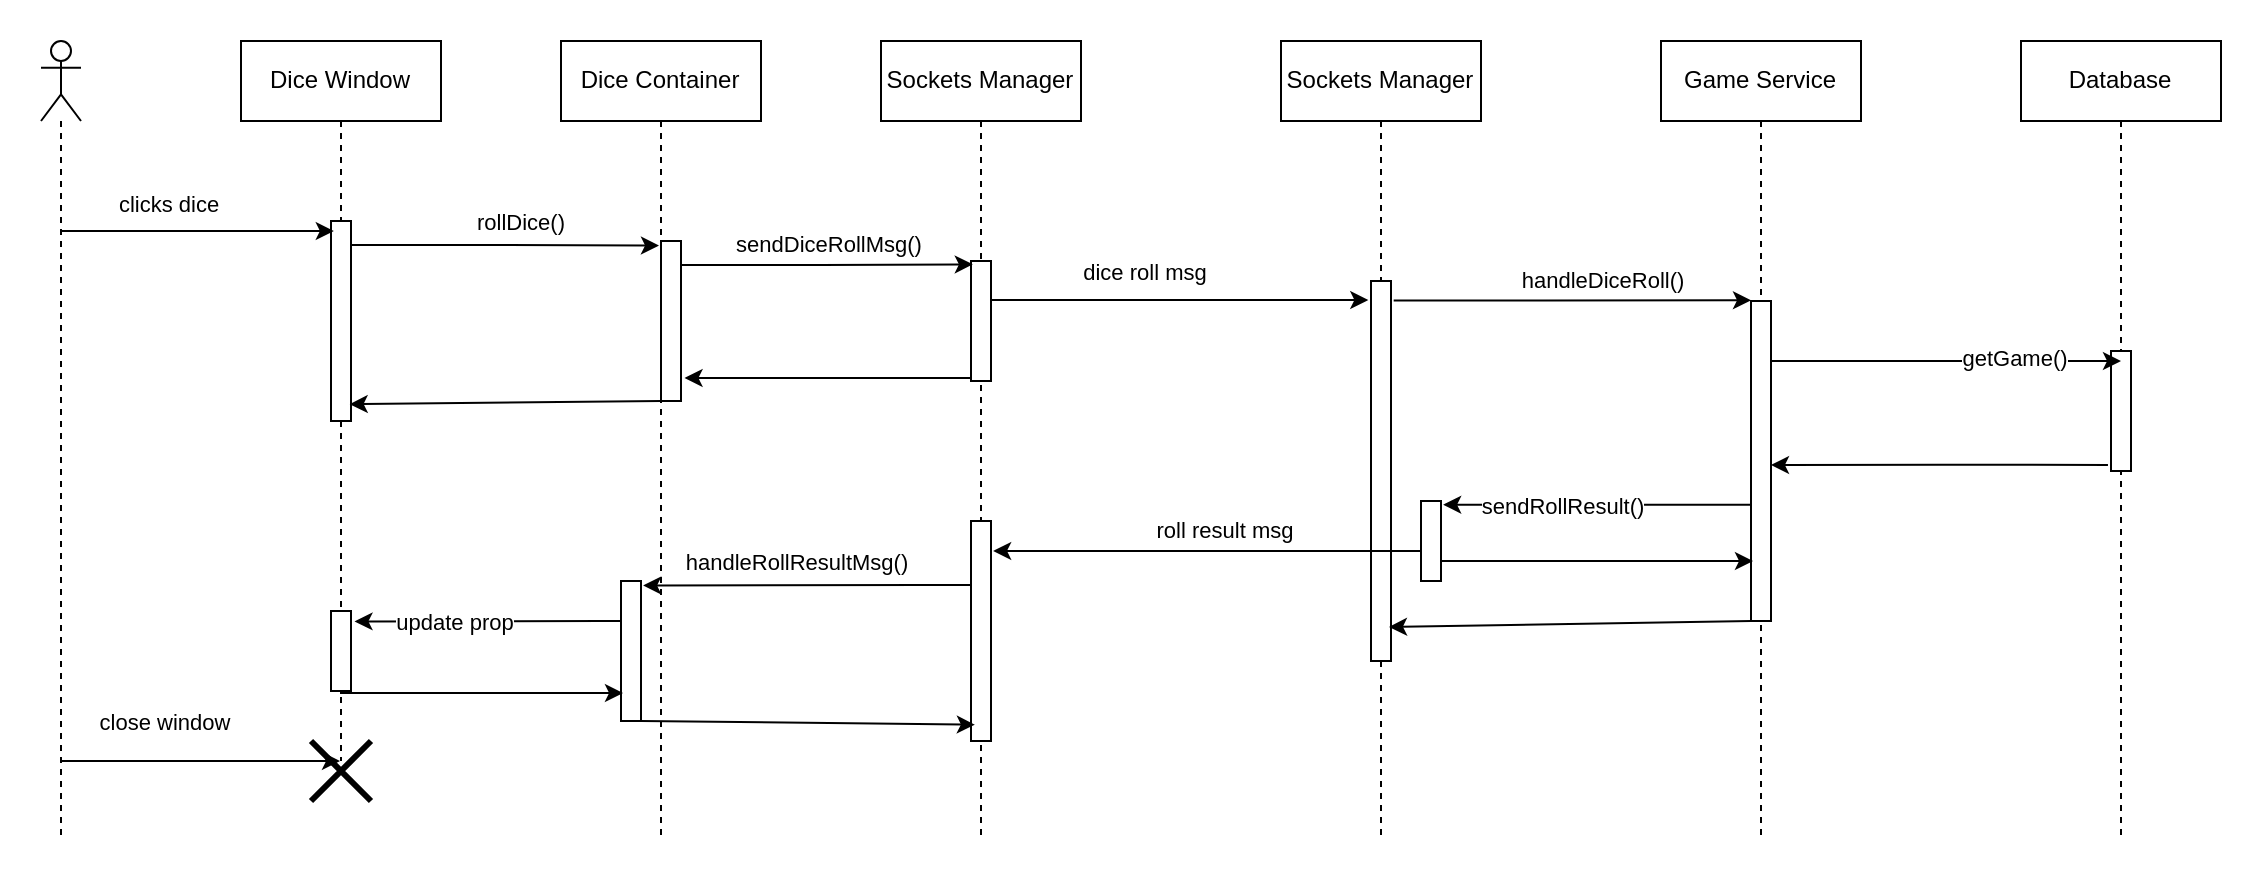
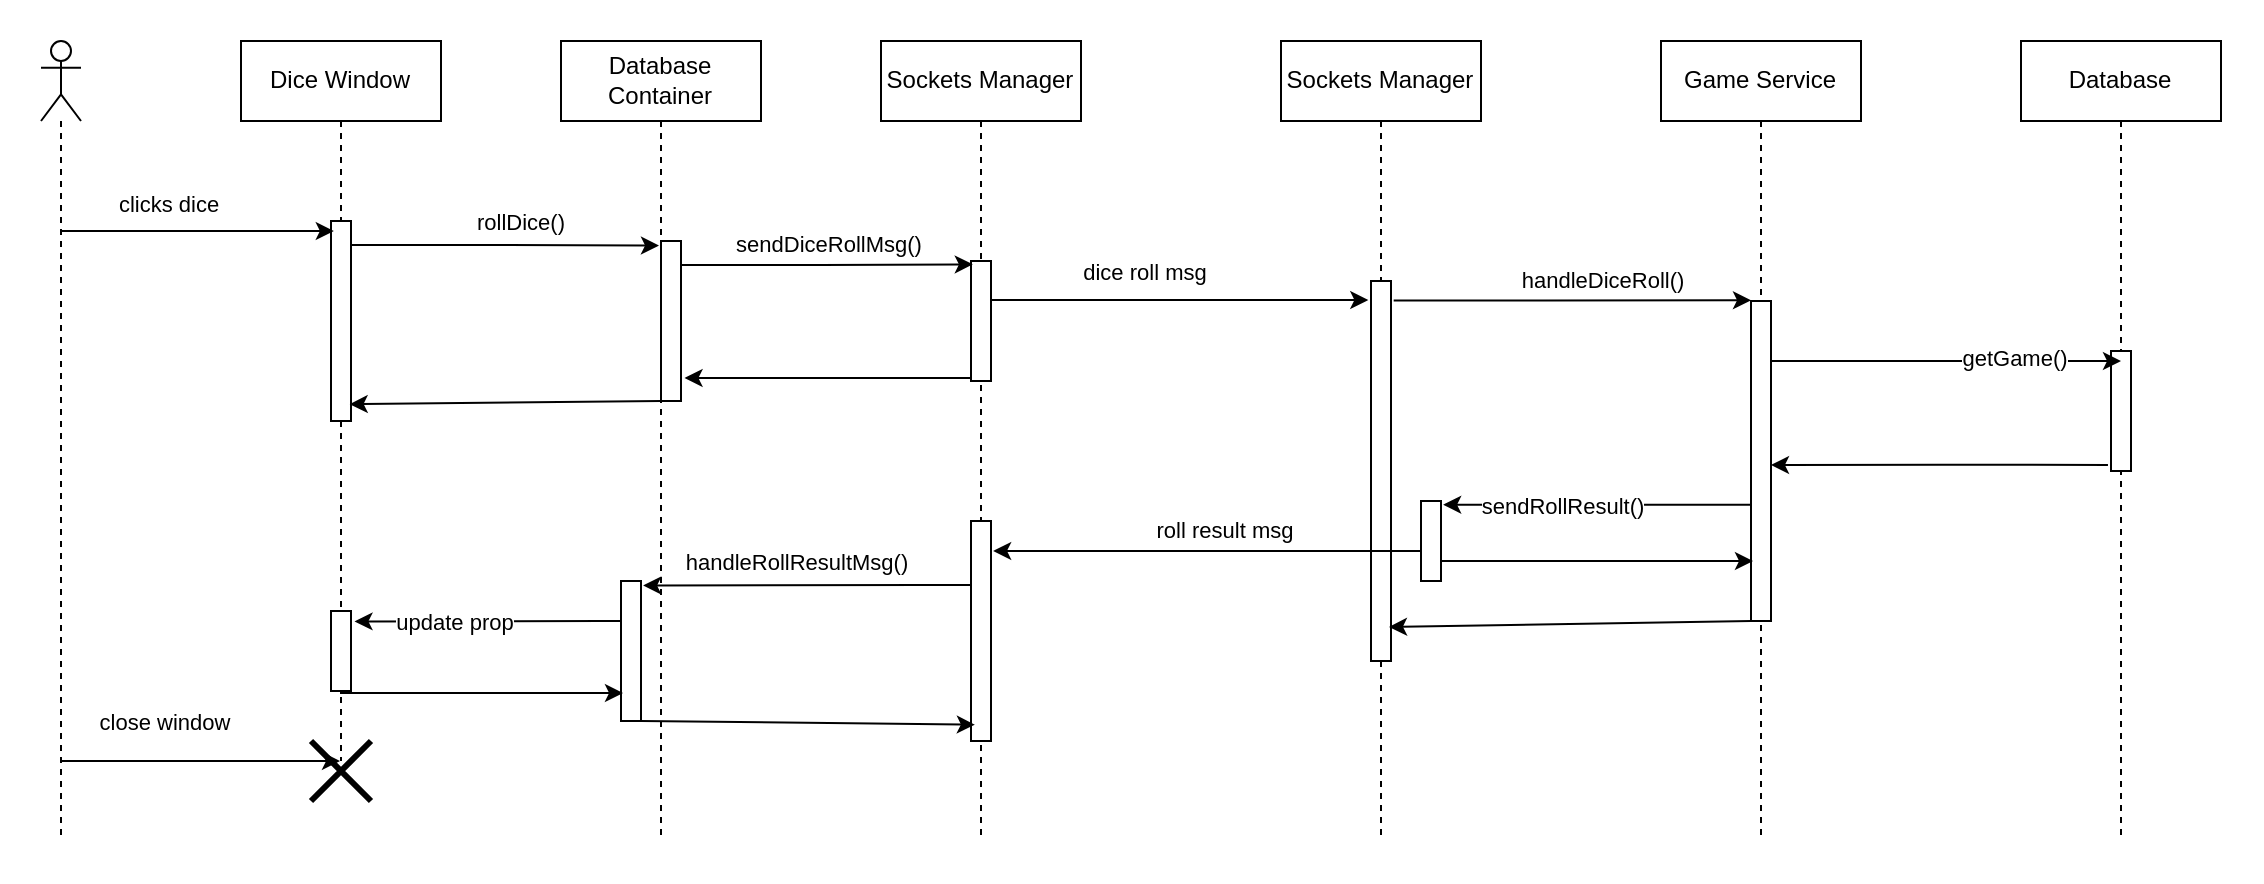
(661, 81) -> (661, 81)
